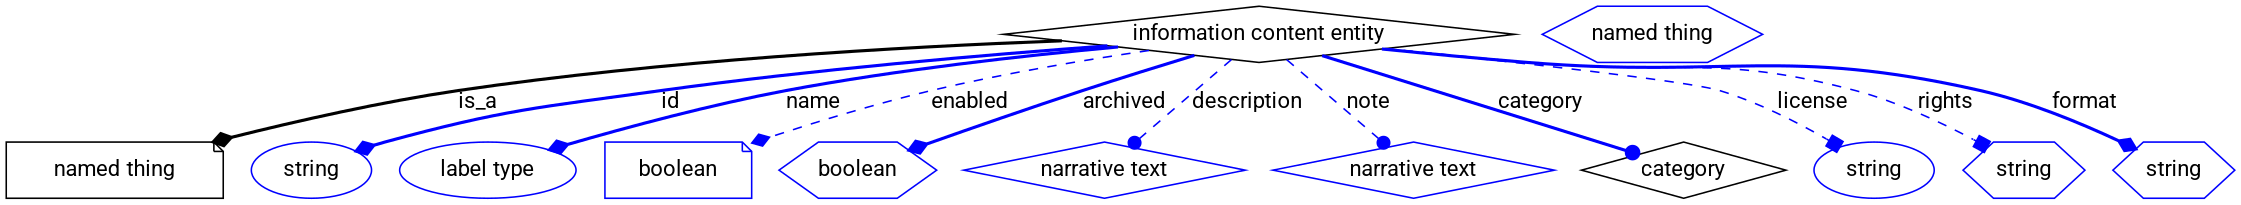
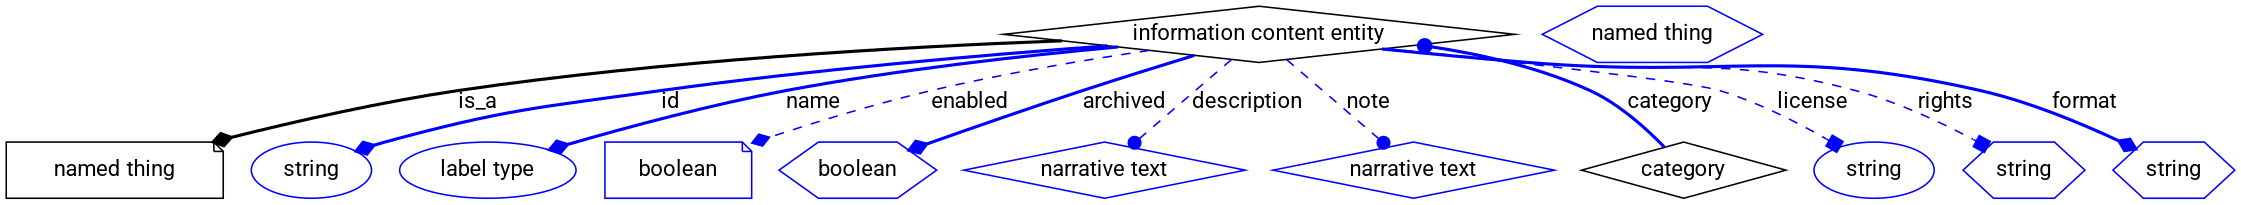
(1474, 103) -> (1557, 77)
